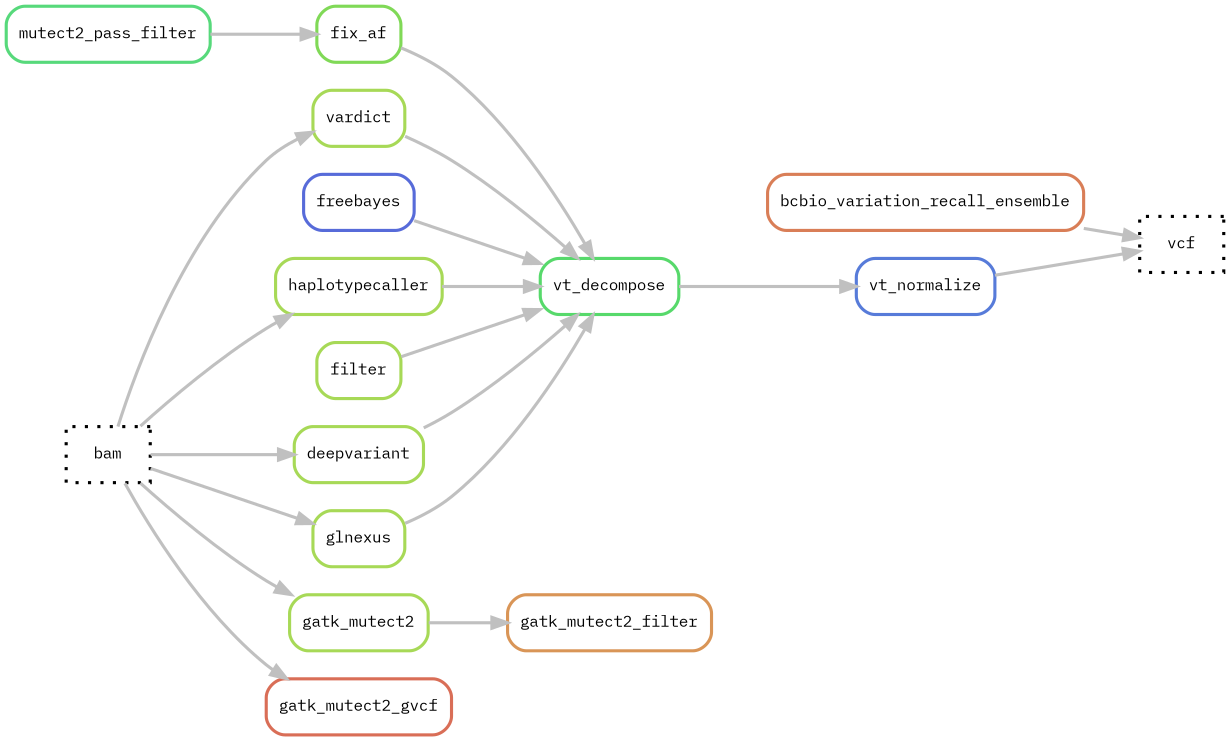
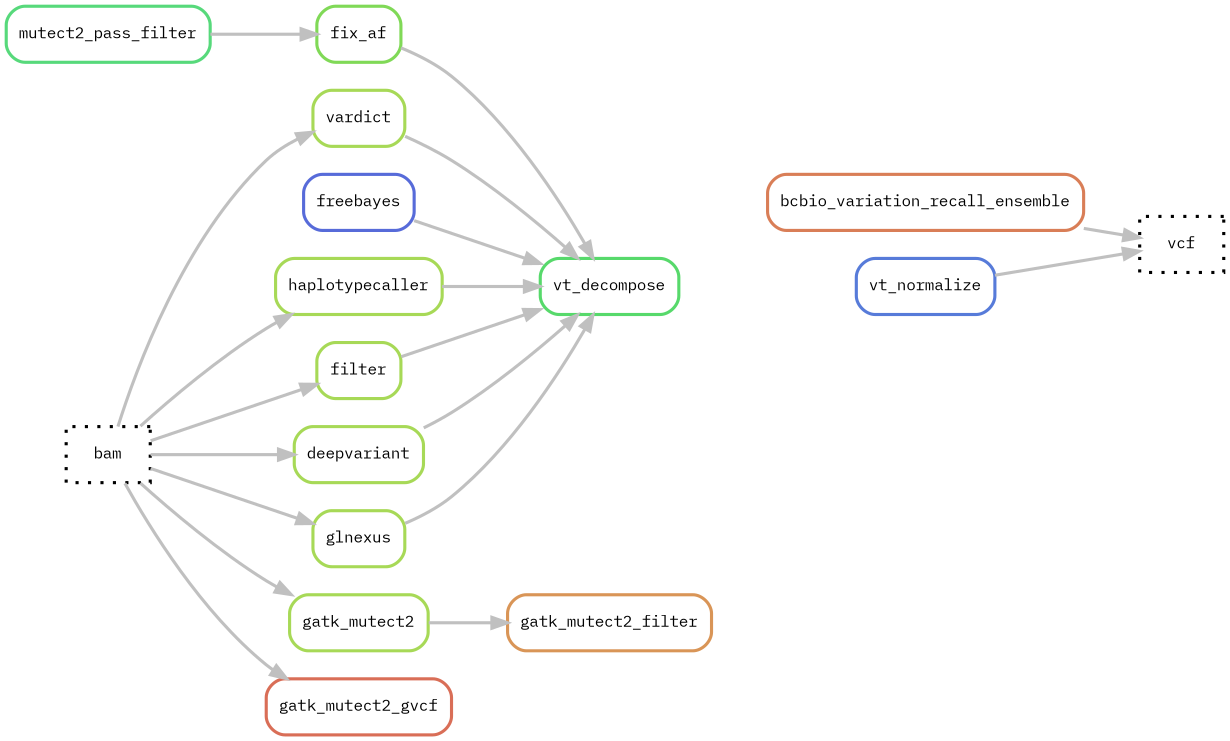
(760, 286) -> none
none -> (226, 415)
